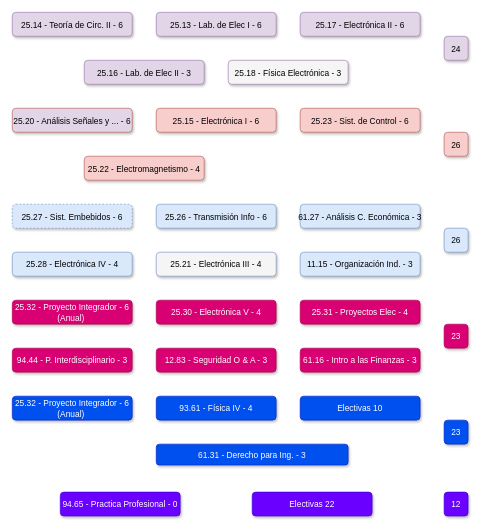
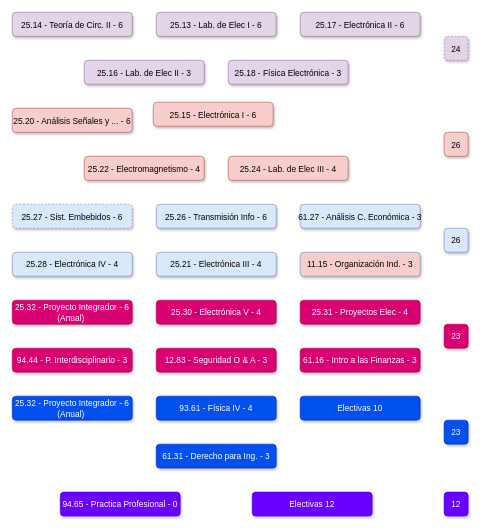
(456, 48) -> (456, 48)
(288, 72) -> (288, 72)
(72, 120) -> (72, 120)
(216, 120) -> (213, 114)
(360, 120) -> none
none -> (288, 168)
(216, 264) -> (216, 264)
(360, 264) -> (360, 264)
(252, 455) -> (216, 456)
(312, 505) -> (312, 505)
